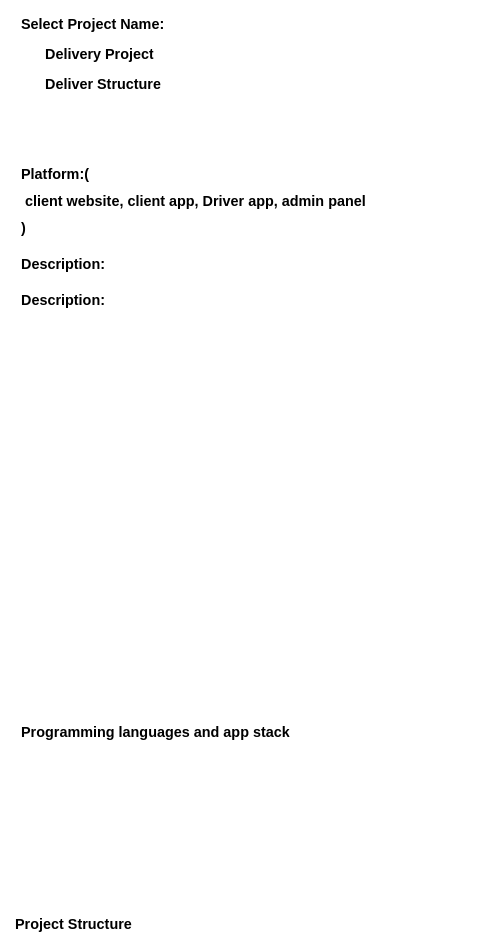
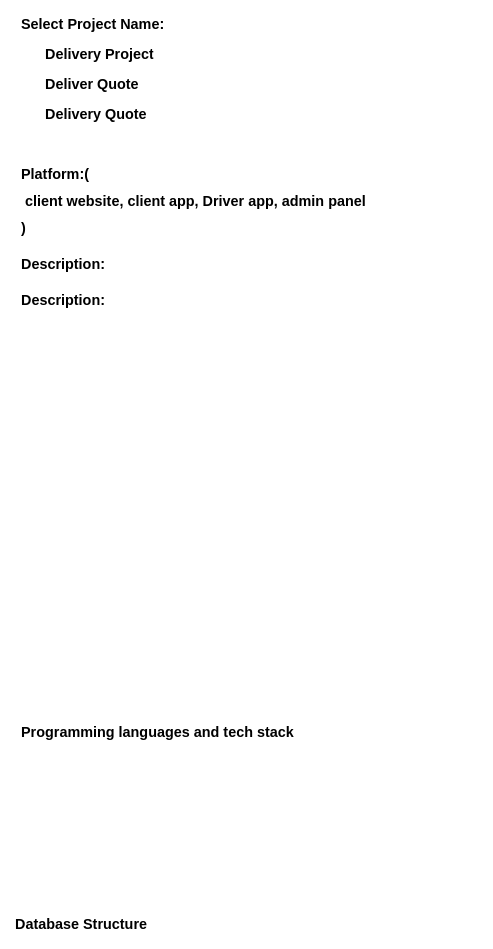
(77, 71) -> (69, 71)
none -> (159, 117)
(86, 719) -> (88, 719)
(49, 911) -> (51, 911)
